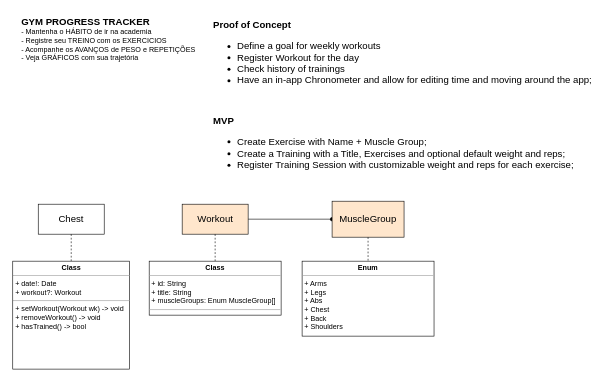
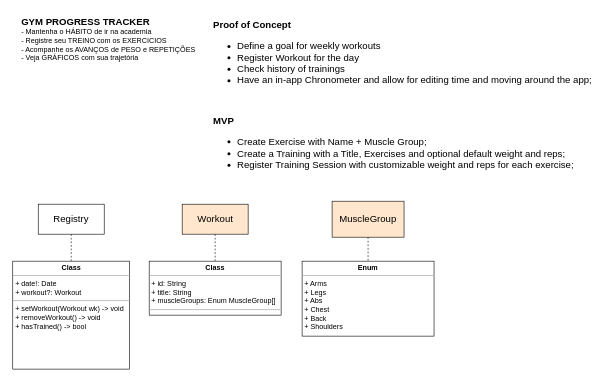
(71, 219) -> (71, 219)
(329, 219) -> none
